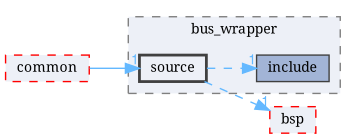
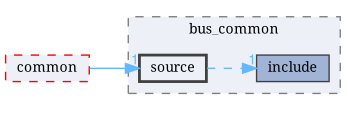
(234, 30) -> (234, 30)
(293, 120) -> none
